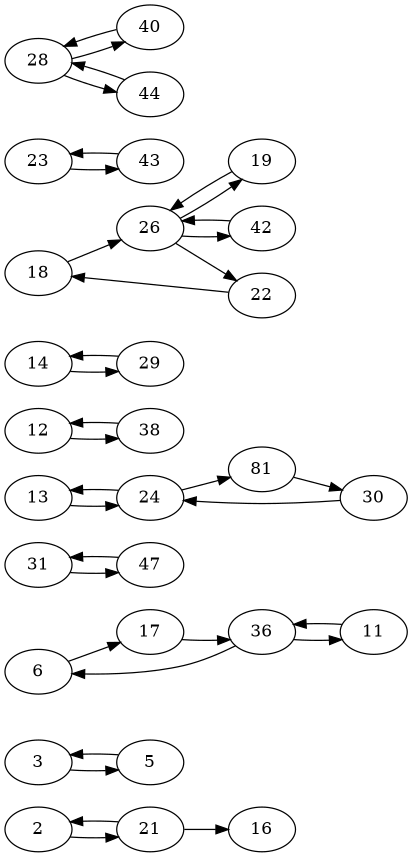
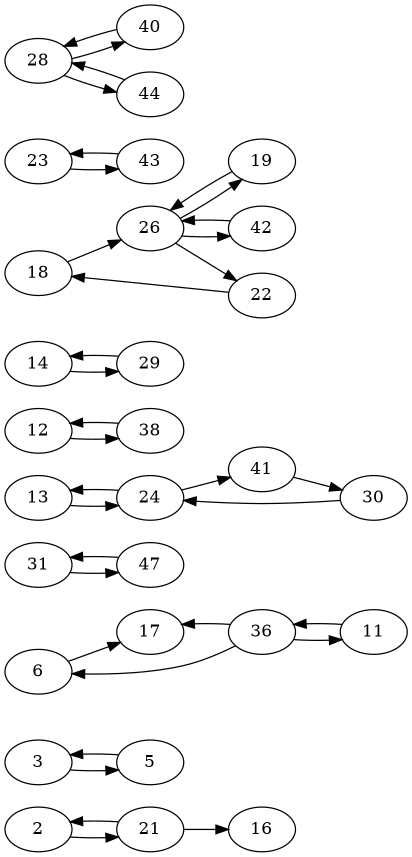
(262, 469) -> (262, 469)
(200, 640) -> (212, 624)
